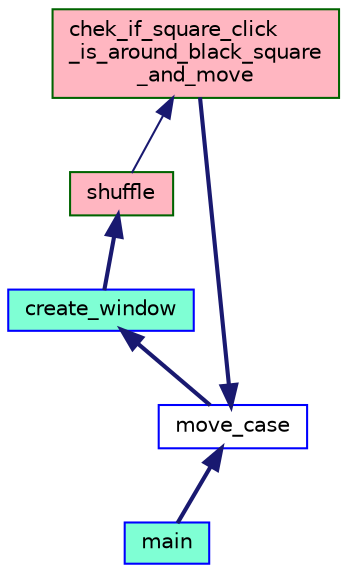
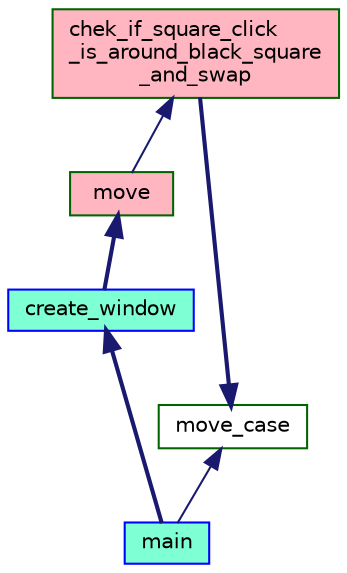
(196, 54) -> (196, 54)
(122, 194) -> (122, 194)
(174, 375) -> (137, 437)
(233, 427) -> (233, 427)
(194, 495) -> (194, 495)
